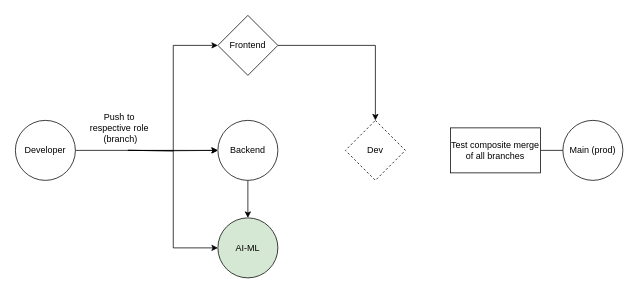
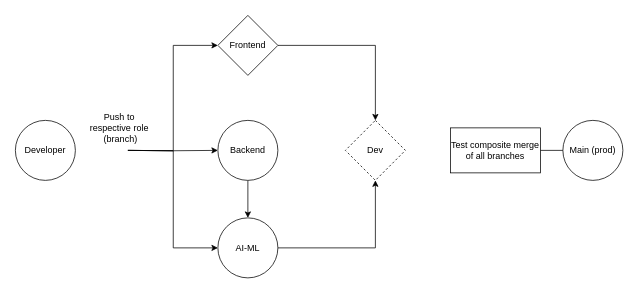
(101, 150) -> none
none -> (375, 219)
(248, 248) -> (248, 248)
